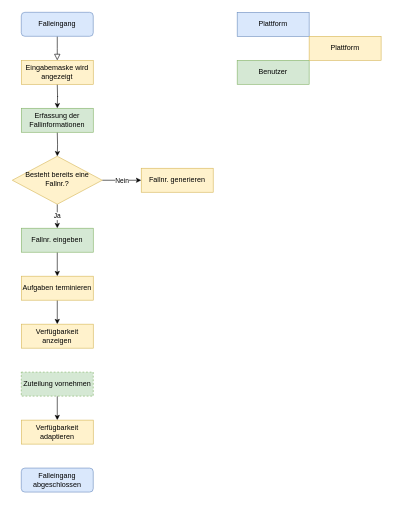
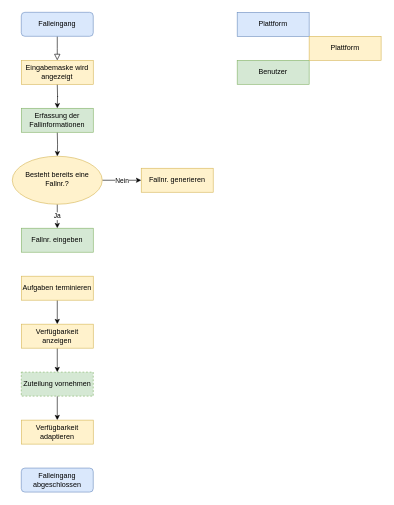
(57, 180) -> (57, 180)
(57, 270) -> none
none -> (57, 366)
